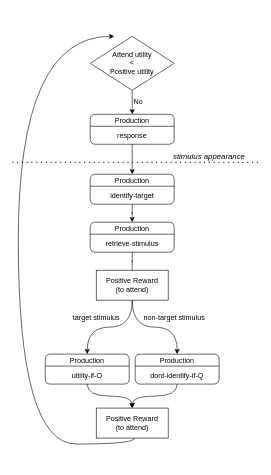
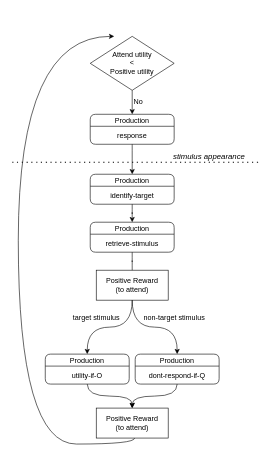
(177, 376) -> (177, 376)
